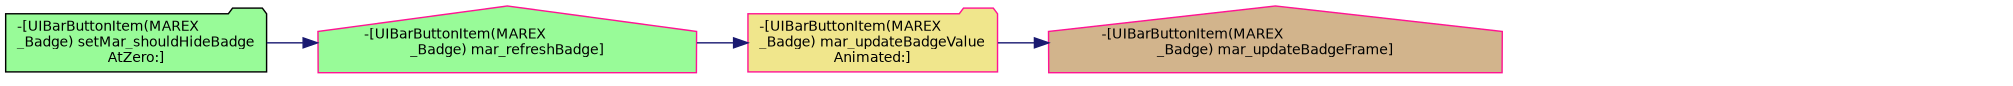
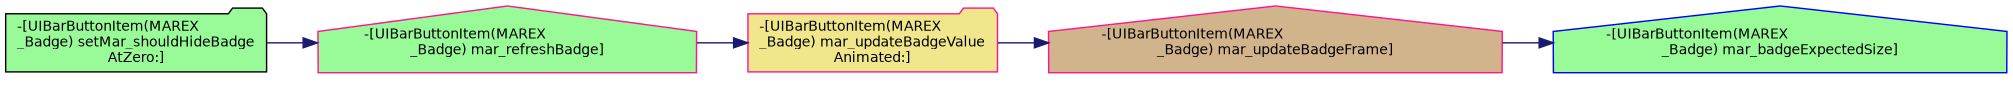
none -> (1780, 43)
